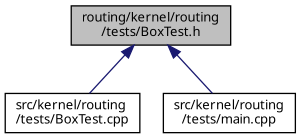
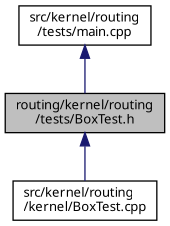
(195, 74) -> (85, 76)
(73, 113) -> (85, 201)
